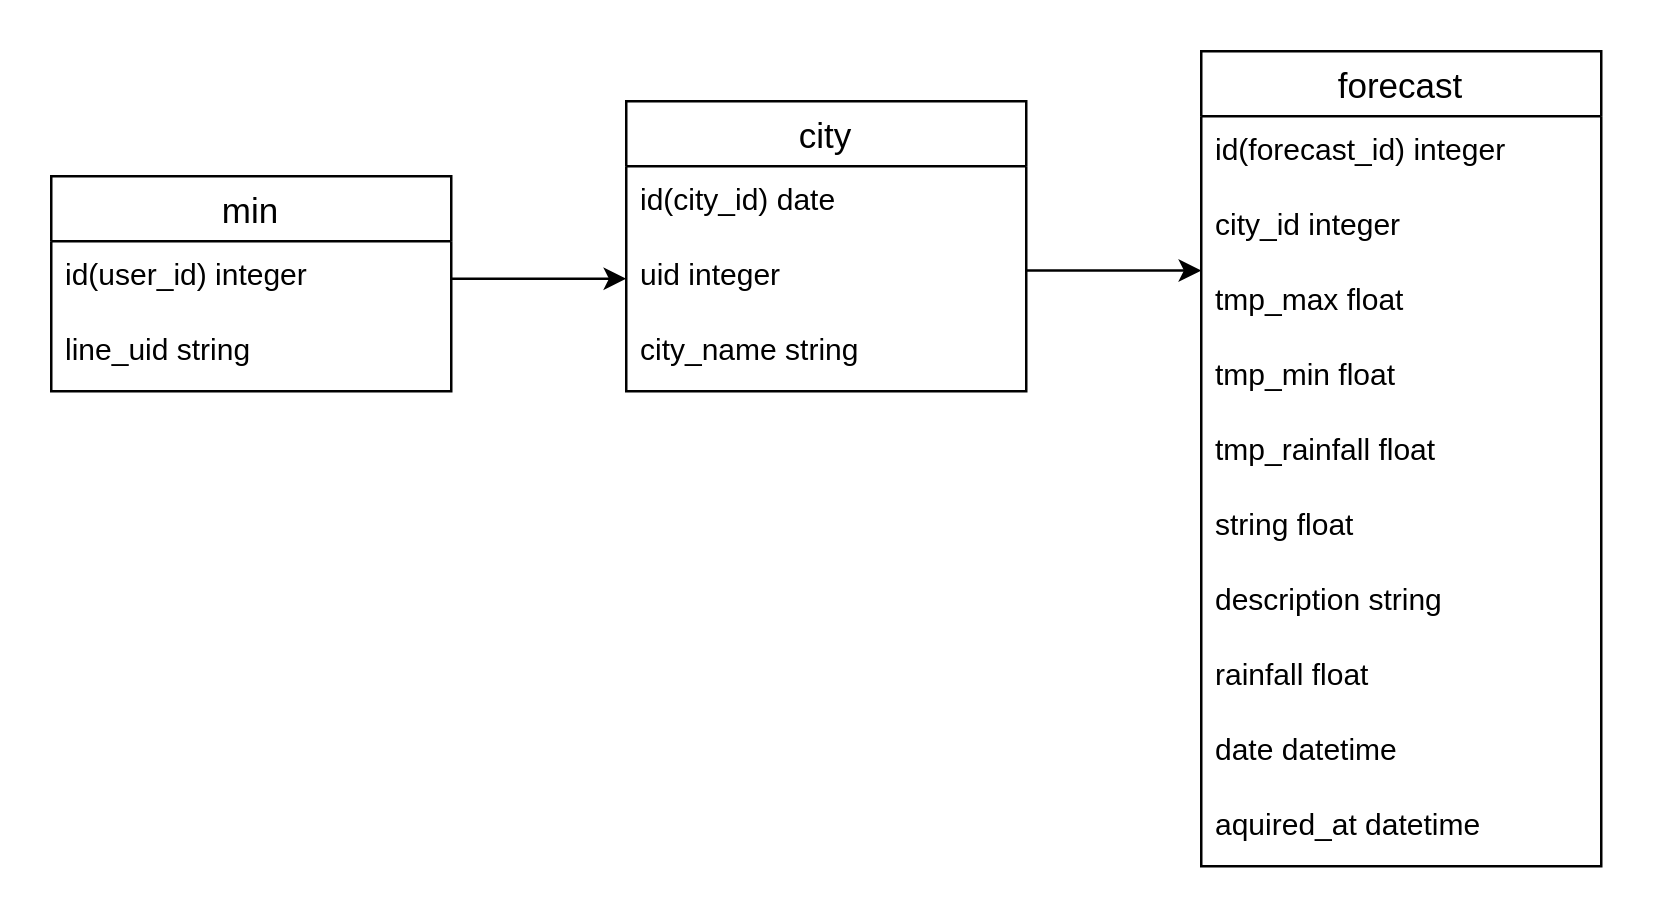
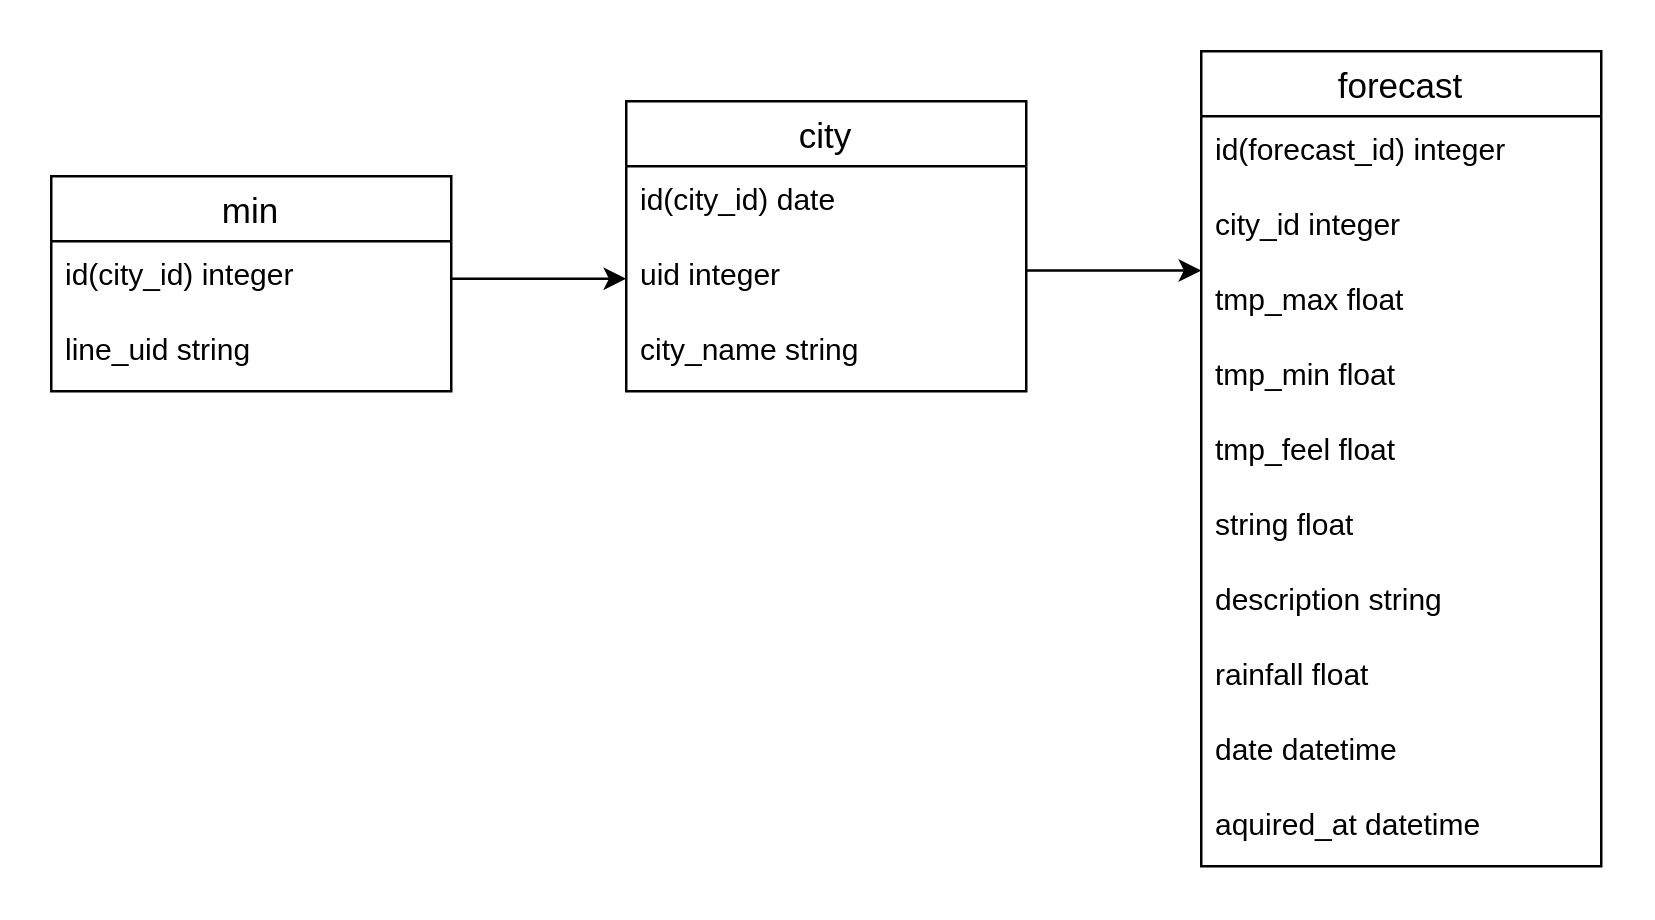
(209, 275) -> (205, 275)
(1347, 450) -> (1321, 450)
